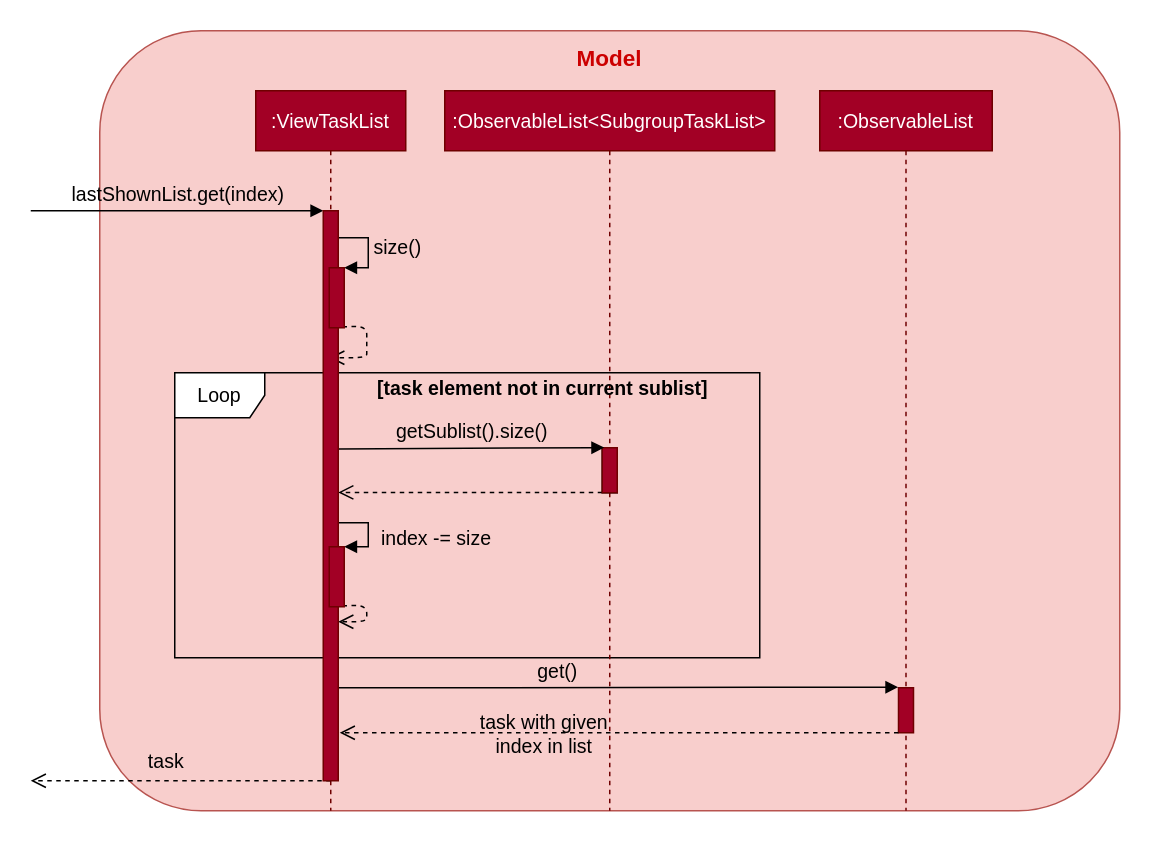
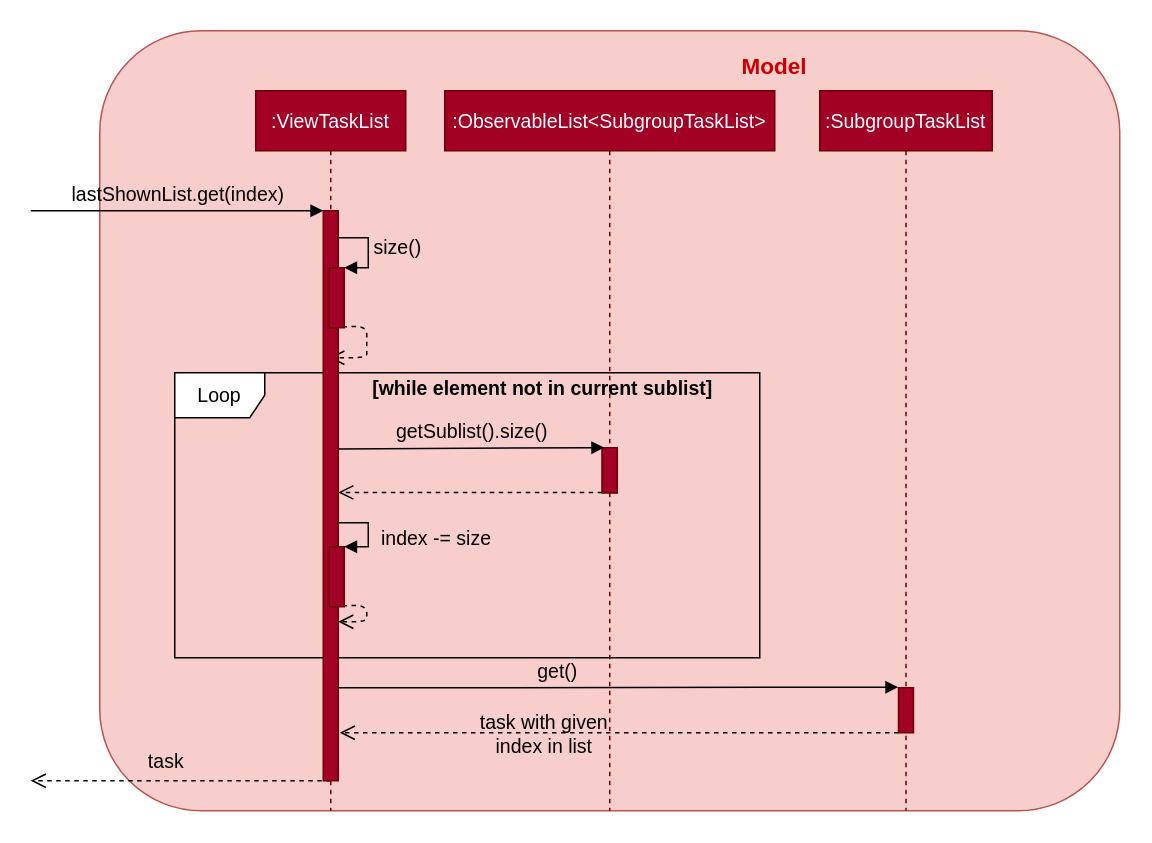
(610, 58) -> (775, 65)
(906, 121) -> (906, 121)
(543, 388) -> (543, 388)
